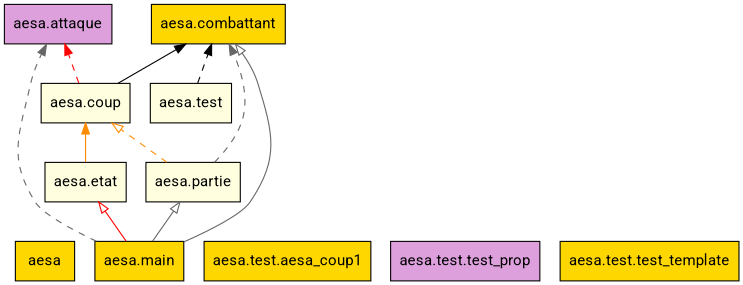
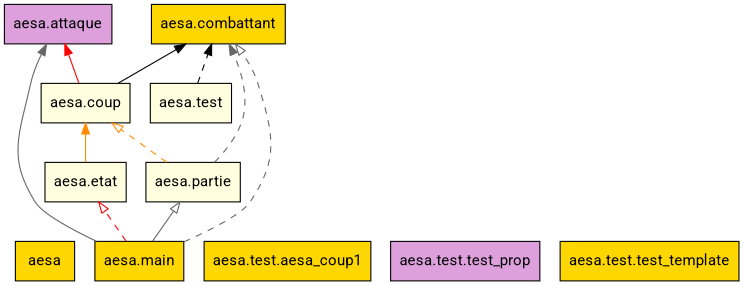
(74, 69) -> (74, 69)
(20, 165) -> (20, 165)
(268, 166) -> (268, 166)
(116, 226) -> (116, 226)
